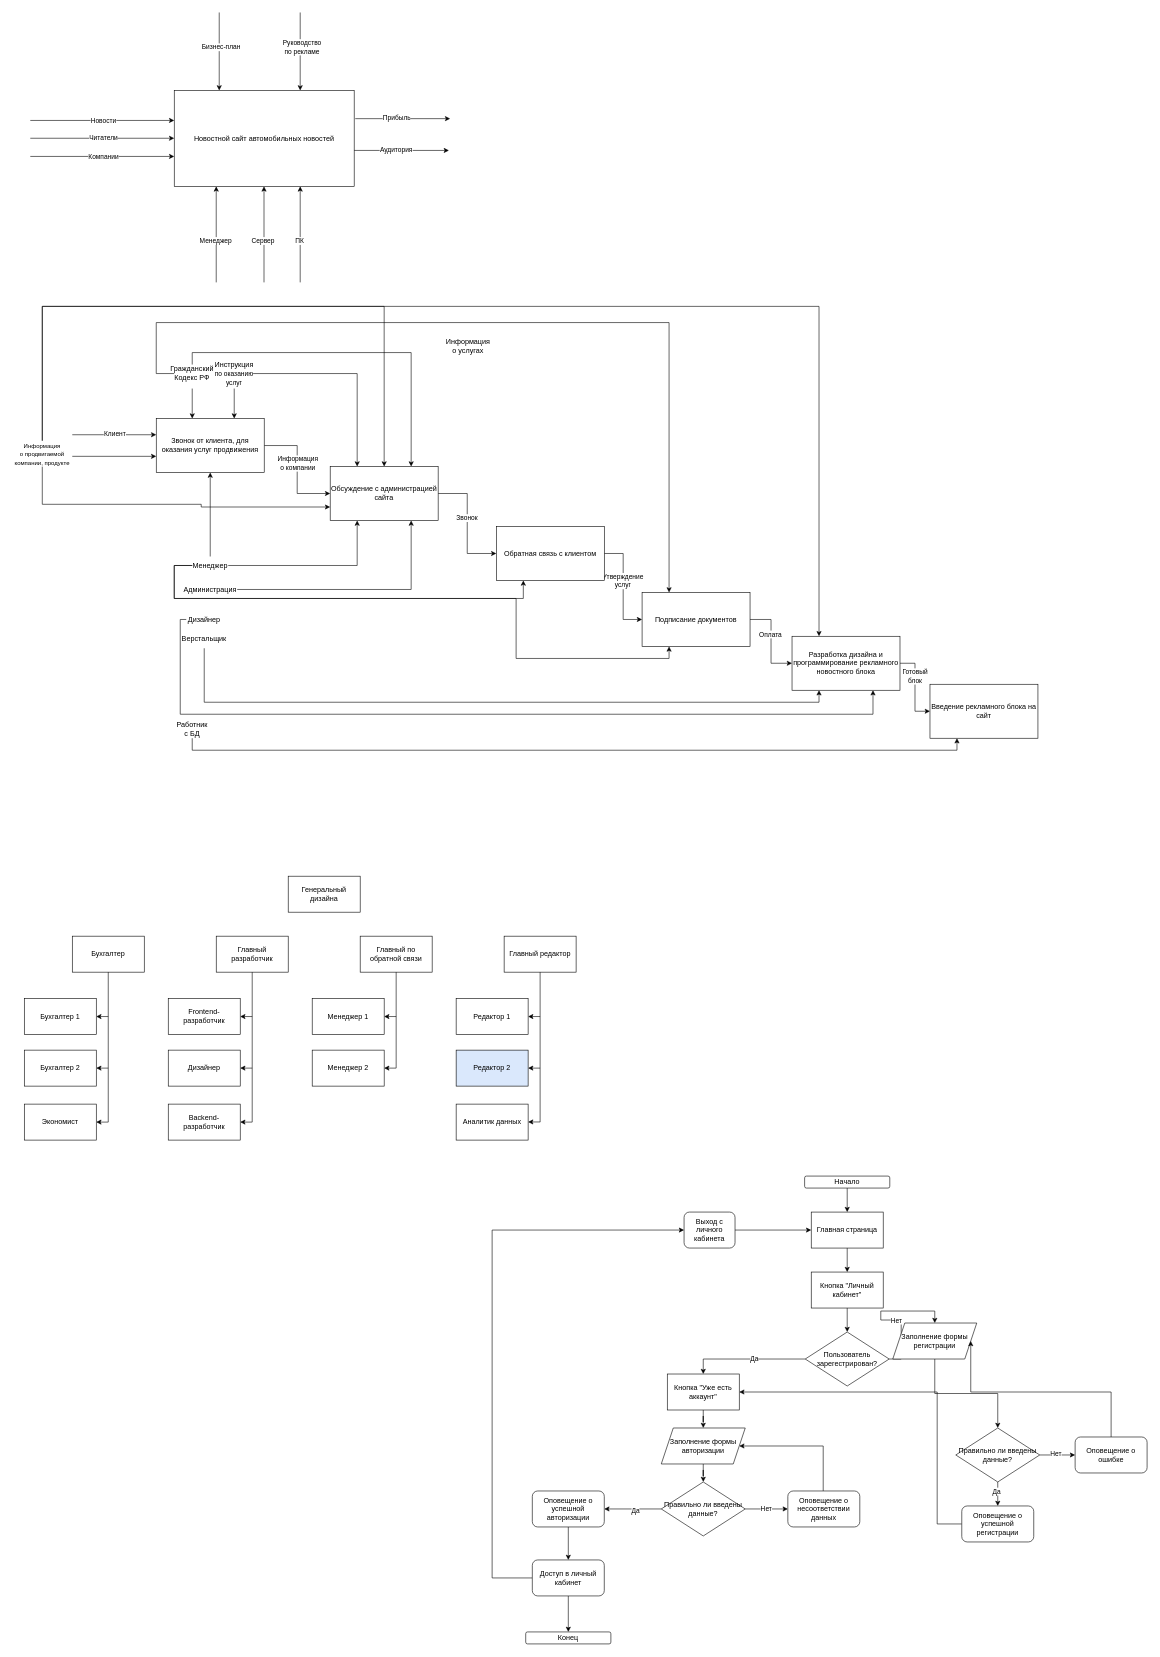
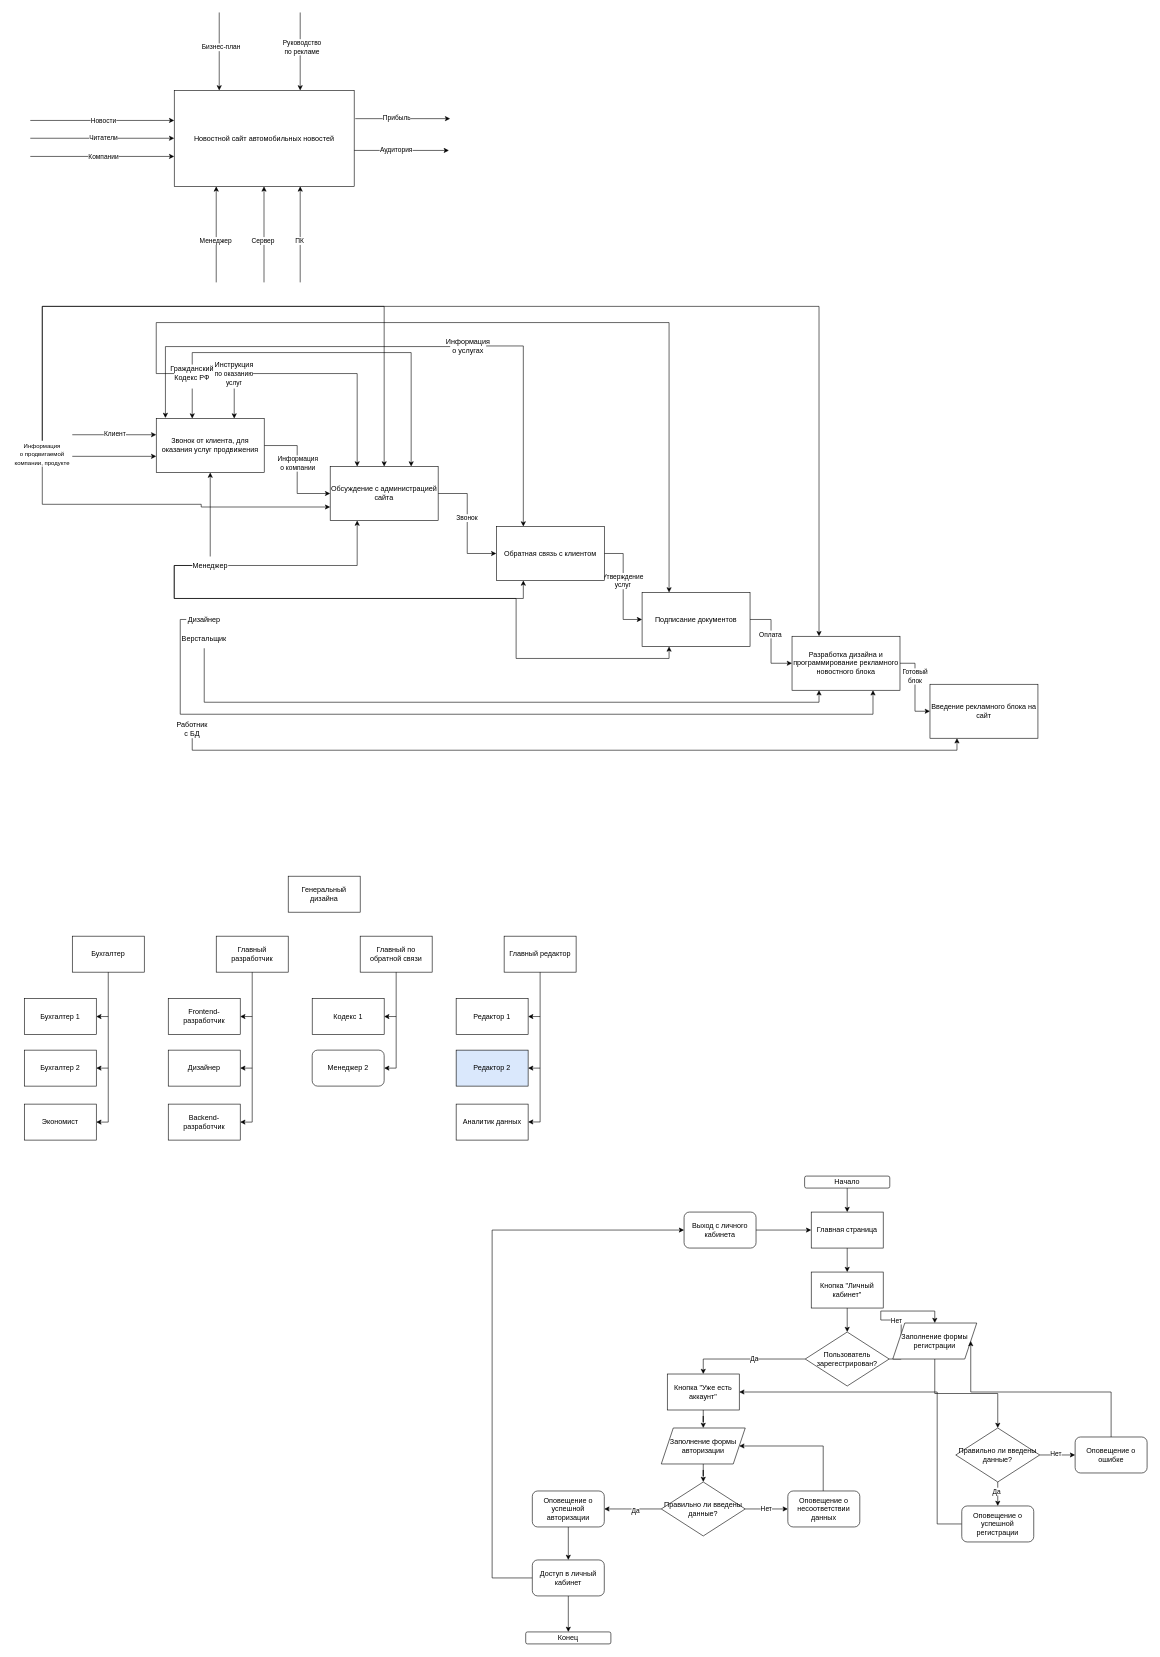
none -> (524, 346)
none -> (275, 347)
(210, 590) -> none
(325, 590) -> none
(348, 1017) -> (348, 1017)
(348, 1068) -> (348, 1068)
(710, 1230) -> (720, 1230)
